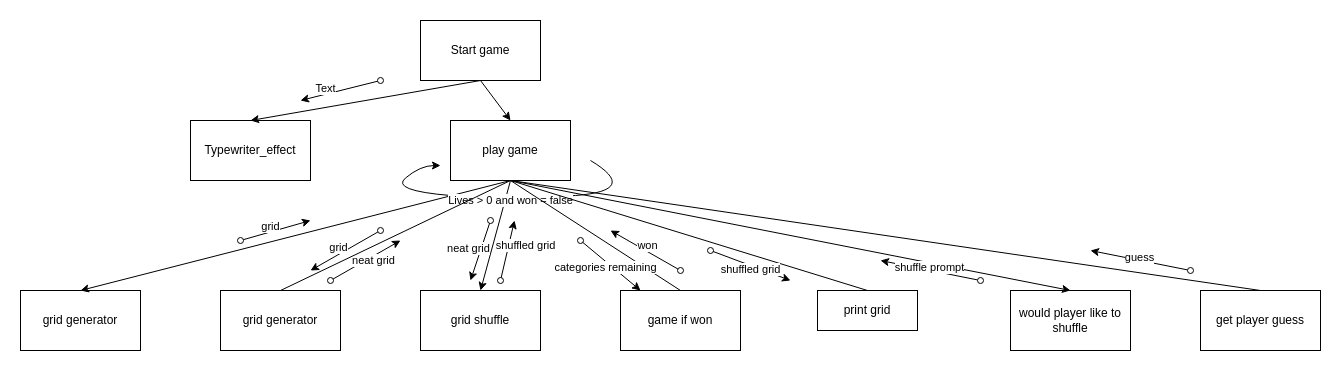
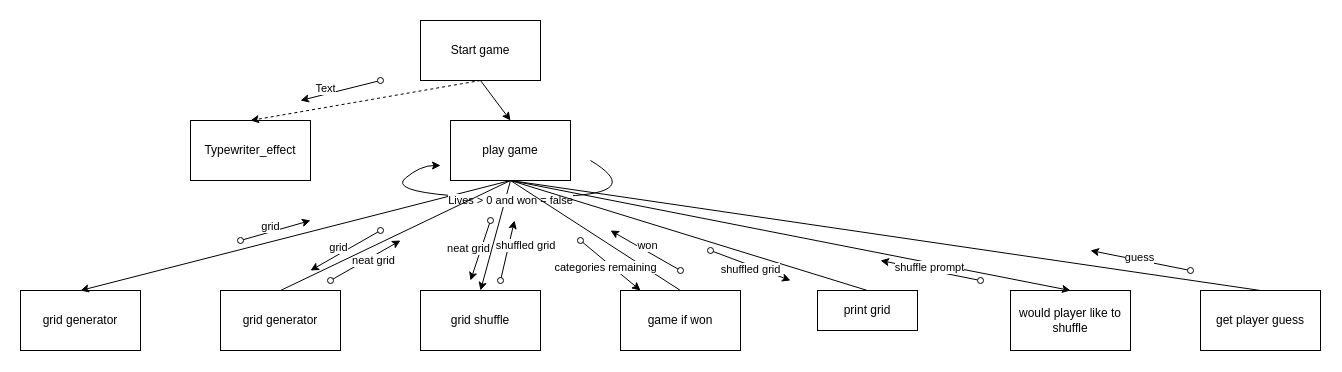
(367, 100) -> (367, 100)
